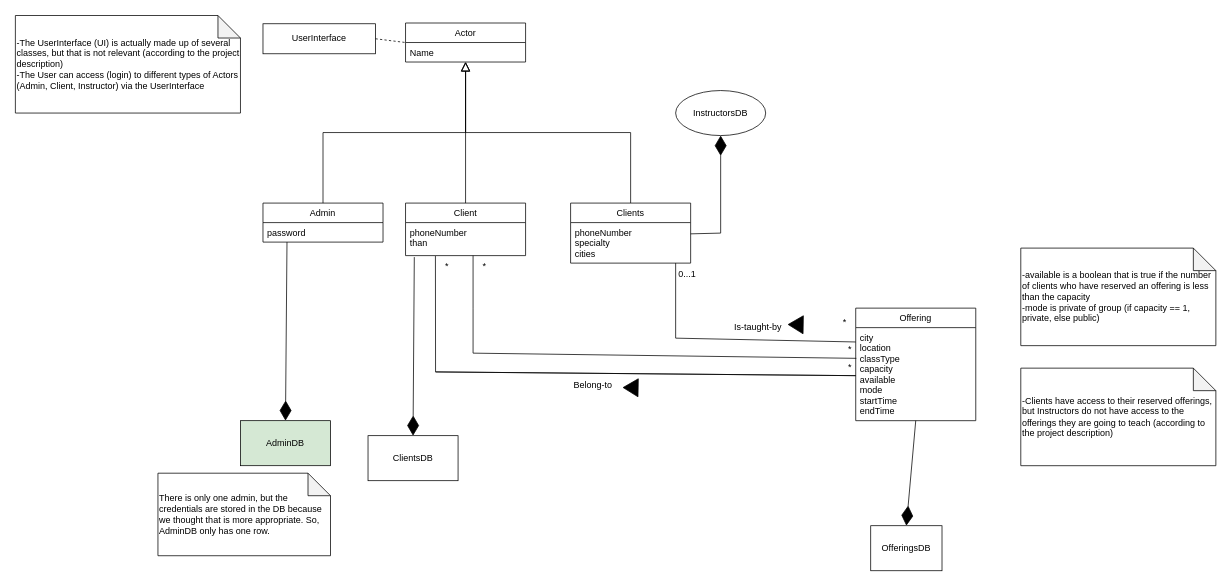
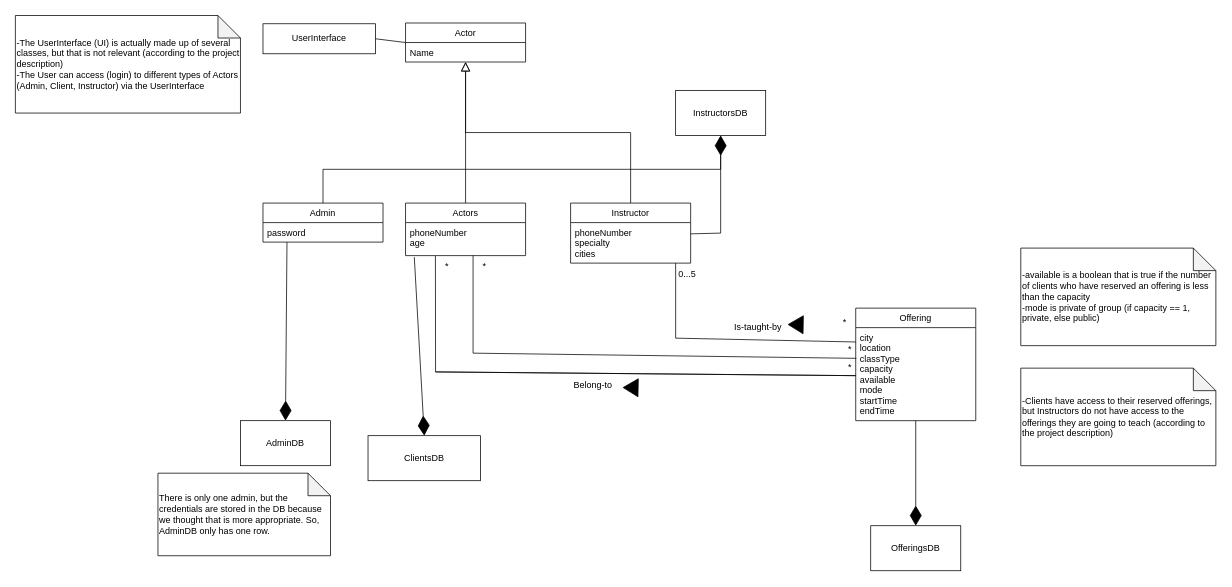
(389, 40) -> (389, 40)
(720, 113) -> (720, 113)
(391, 132) -> (519, 169)
(465, 213) -> (465, 213)
(630, 213) -> (630, 213)
(437, 233) -> (437, 233)
(687, 274) -> (687, 274)
(285, 443) -> (285, 443)
(413, 458) -> (424, 458)
(906, 548) -> (915, 548)
